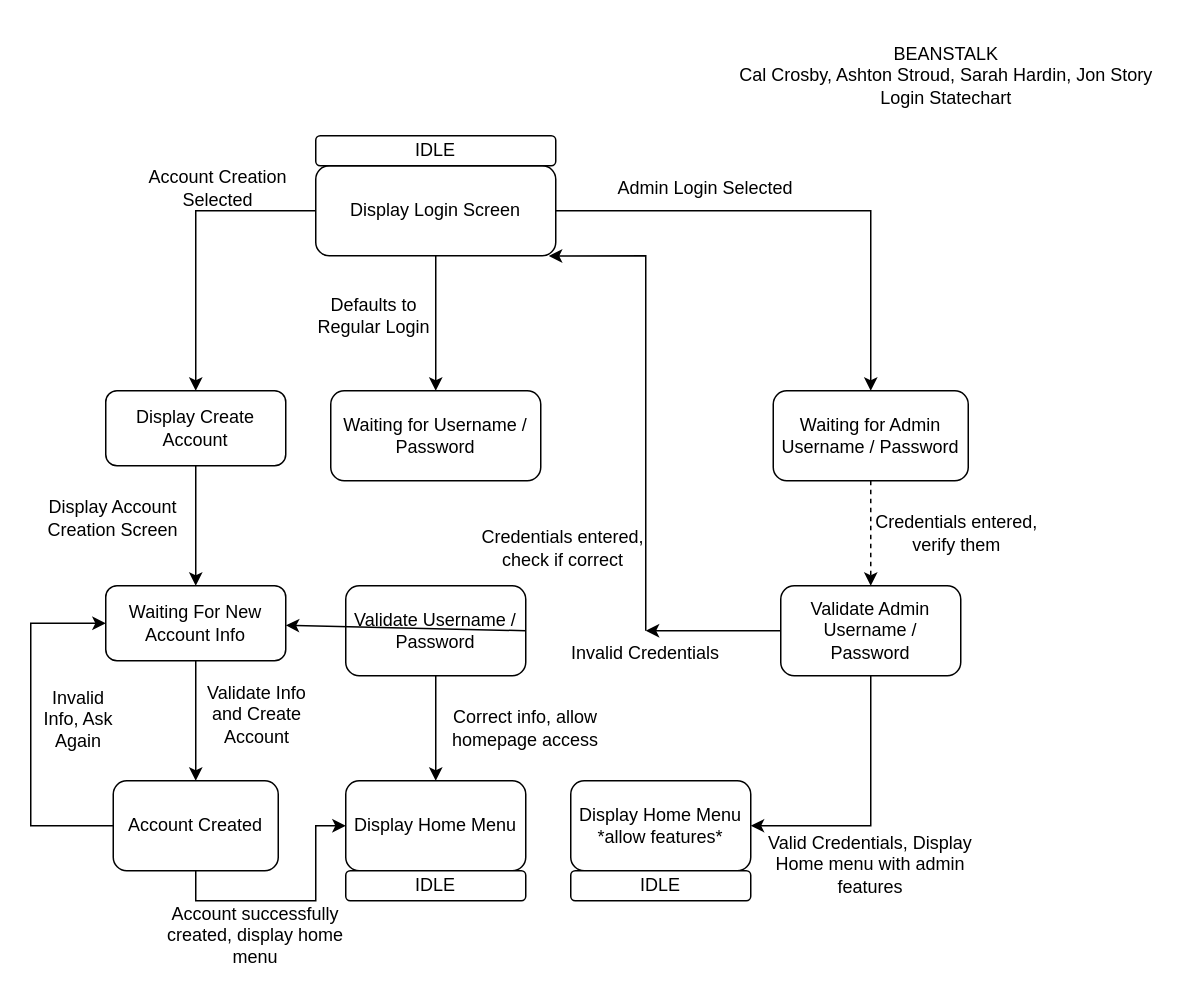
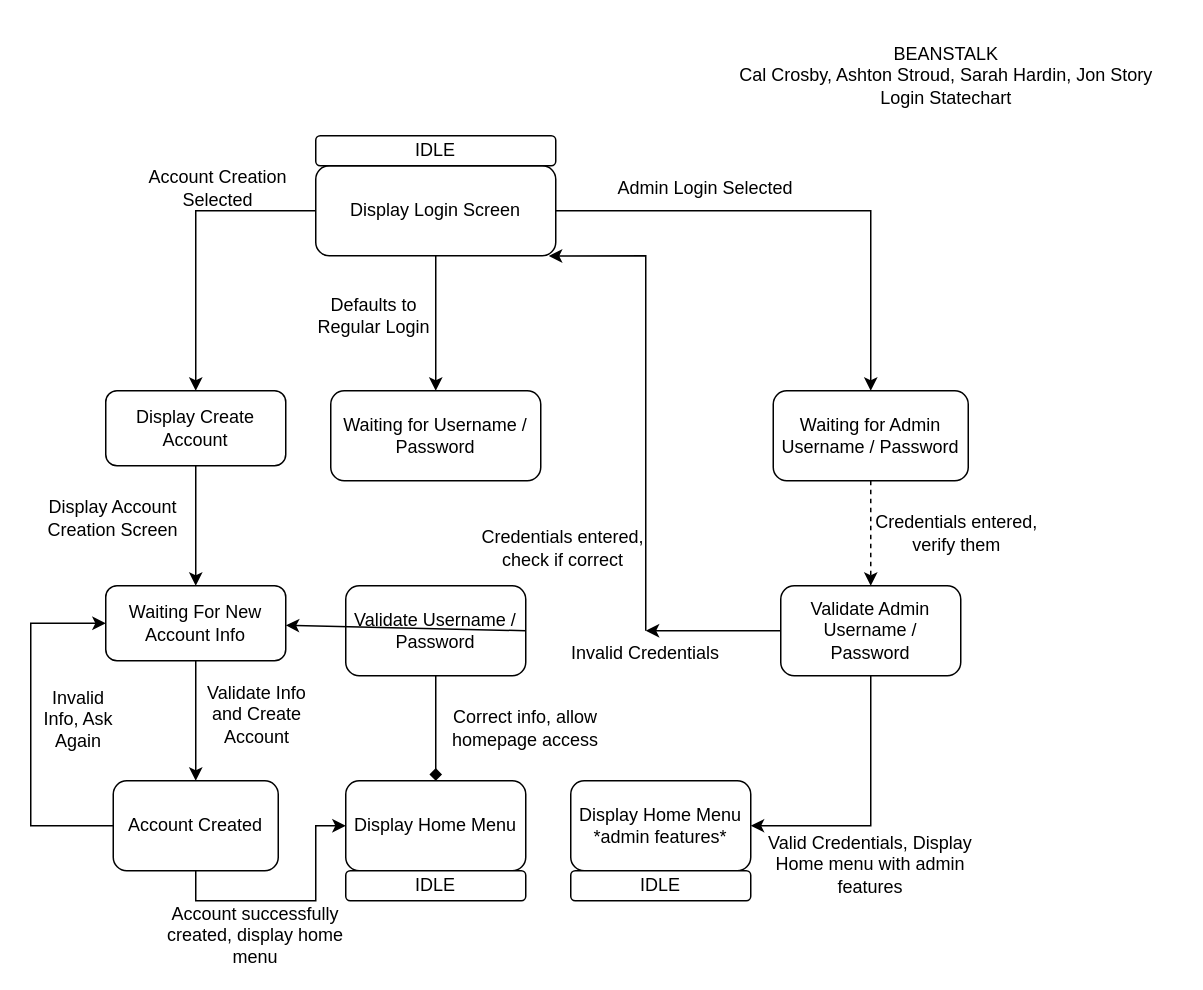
(436, 769) -> (436, 768)
(661, 826) -> (661, 826)
